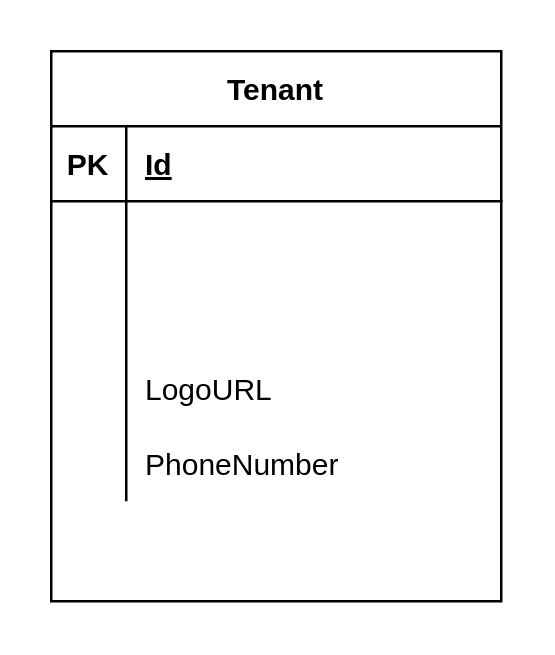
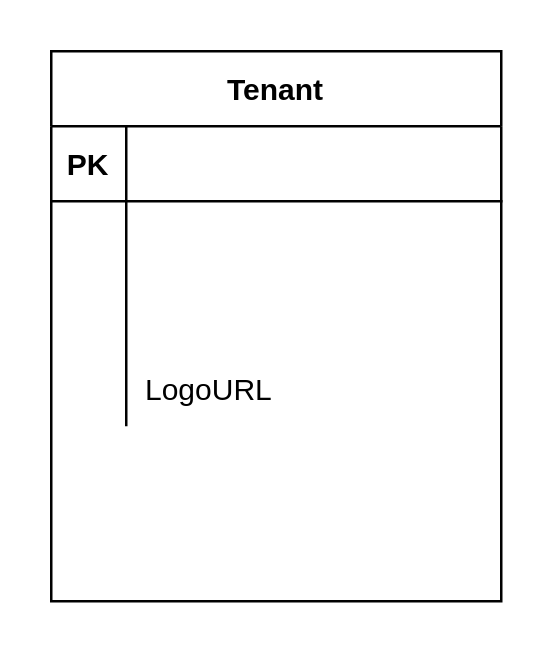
(314, 164) -> none
(314, 464) -> none
